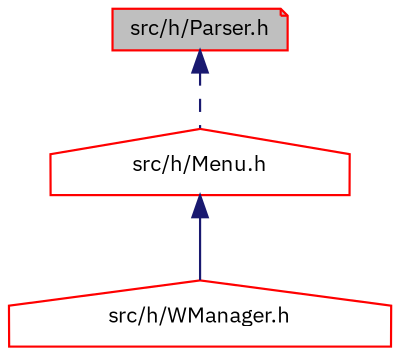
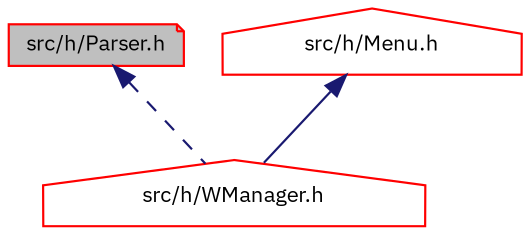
(200, 100) -> (167, 123)
